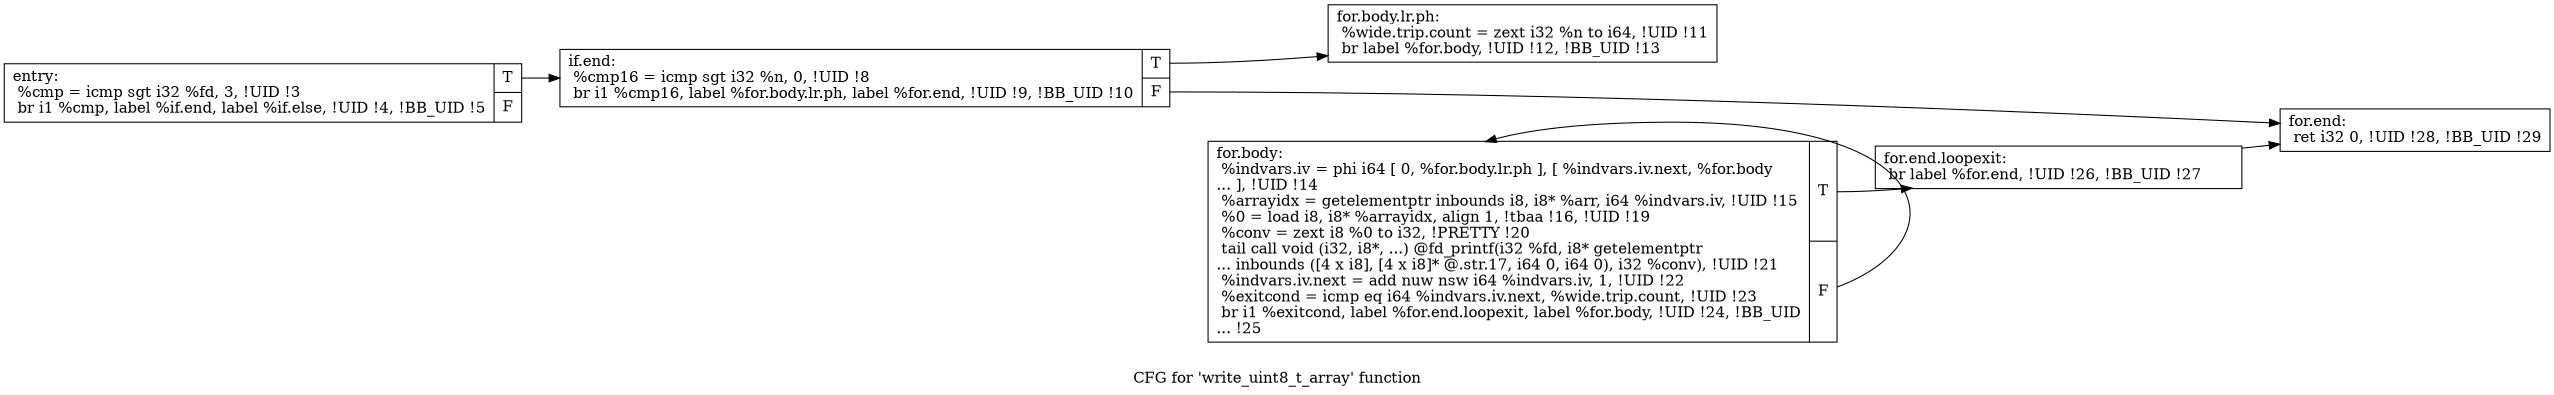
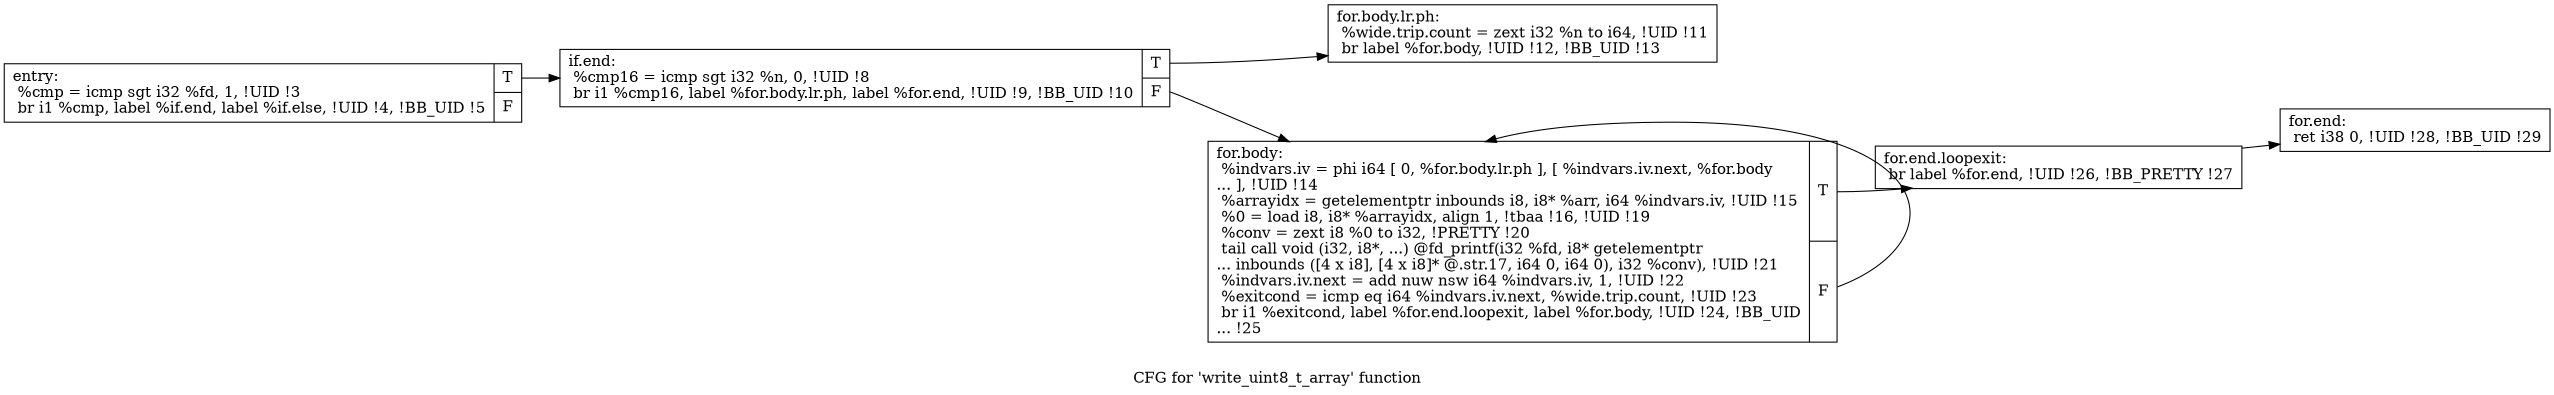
(157, 92) -> (157, 92)
(1720, 101) -> (1225, 114)
(2415, 138) -> (2415, 138)
(2043, 175) -> (2059, 175)
